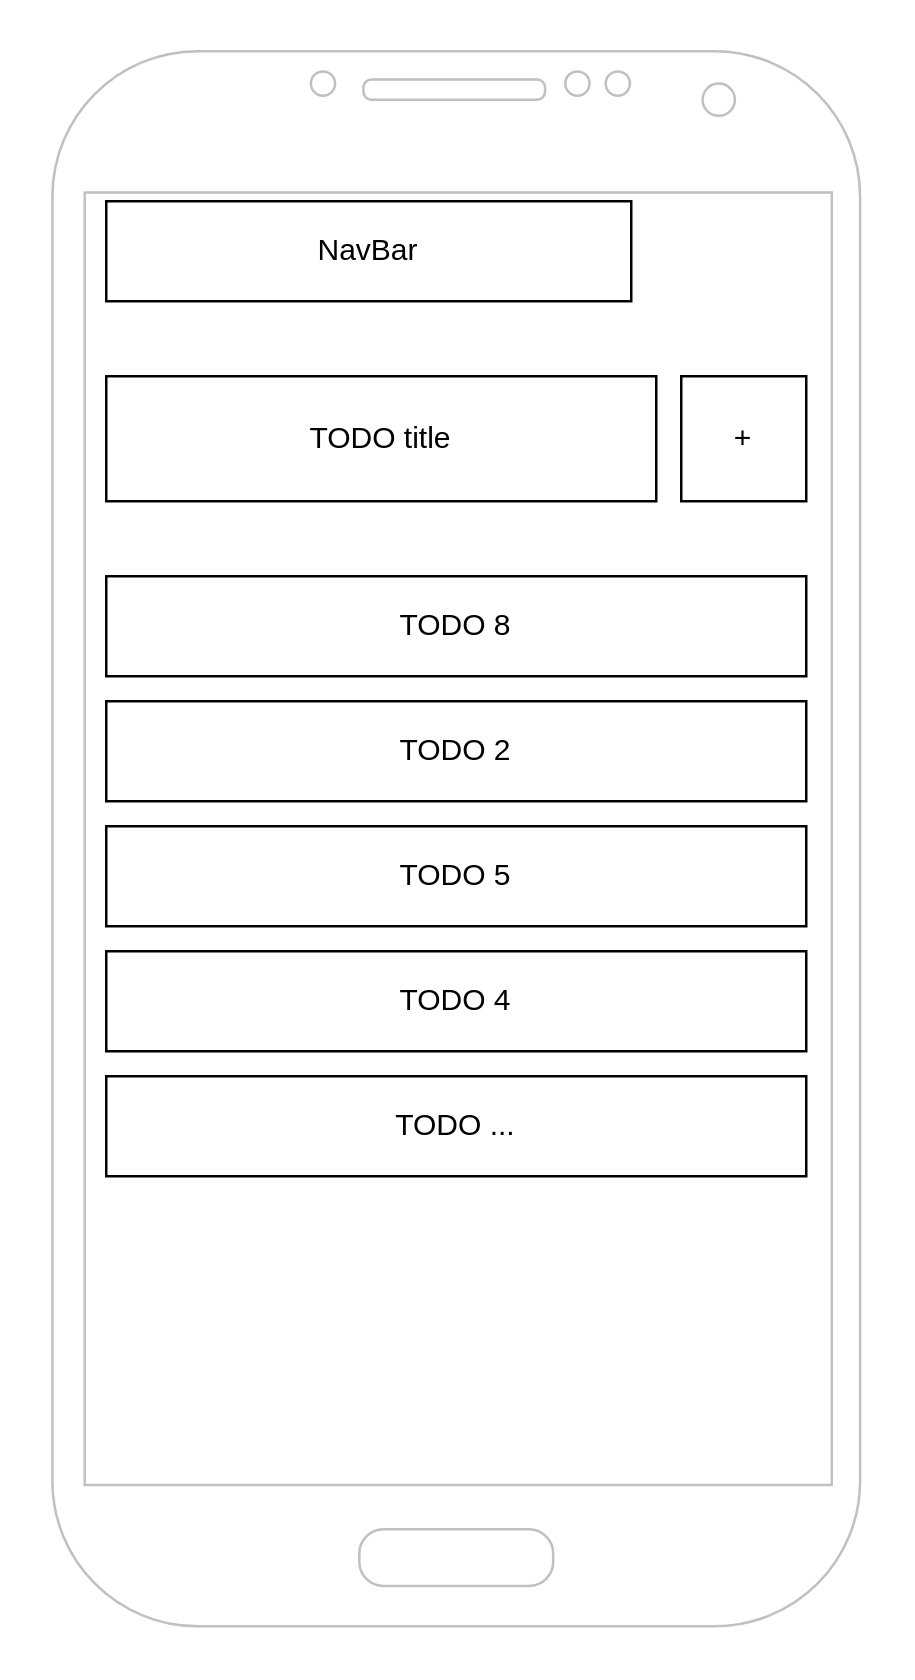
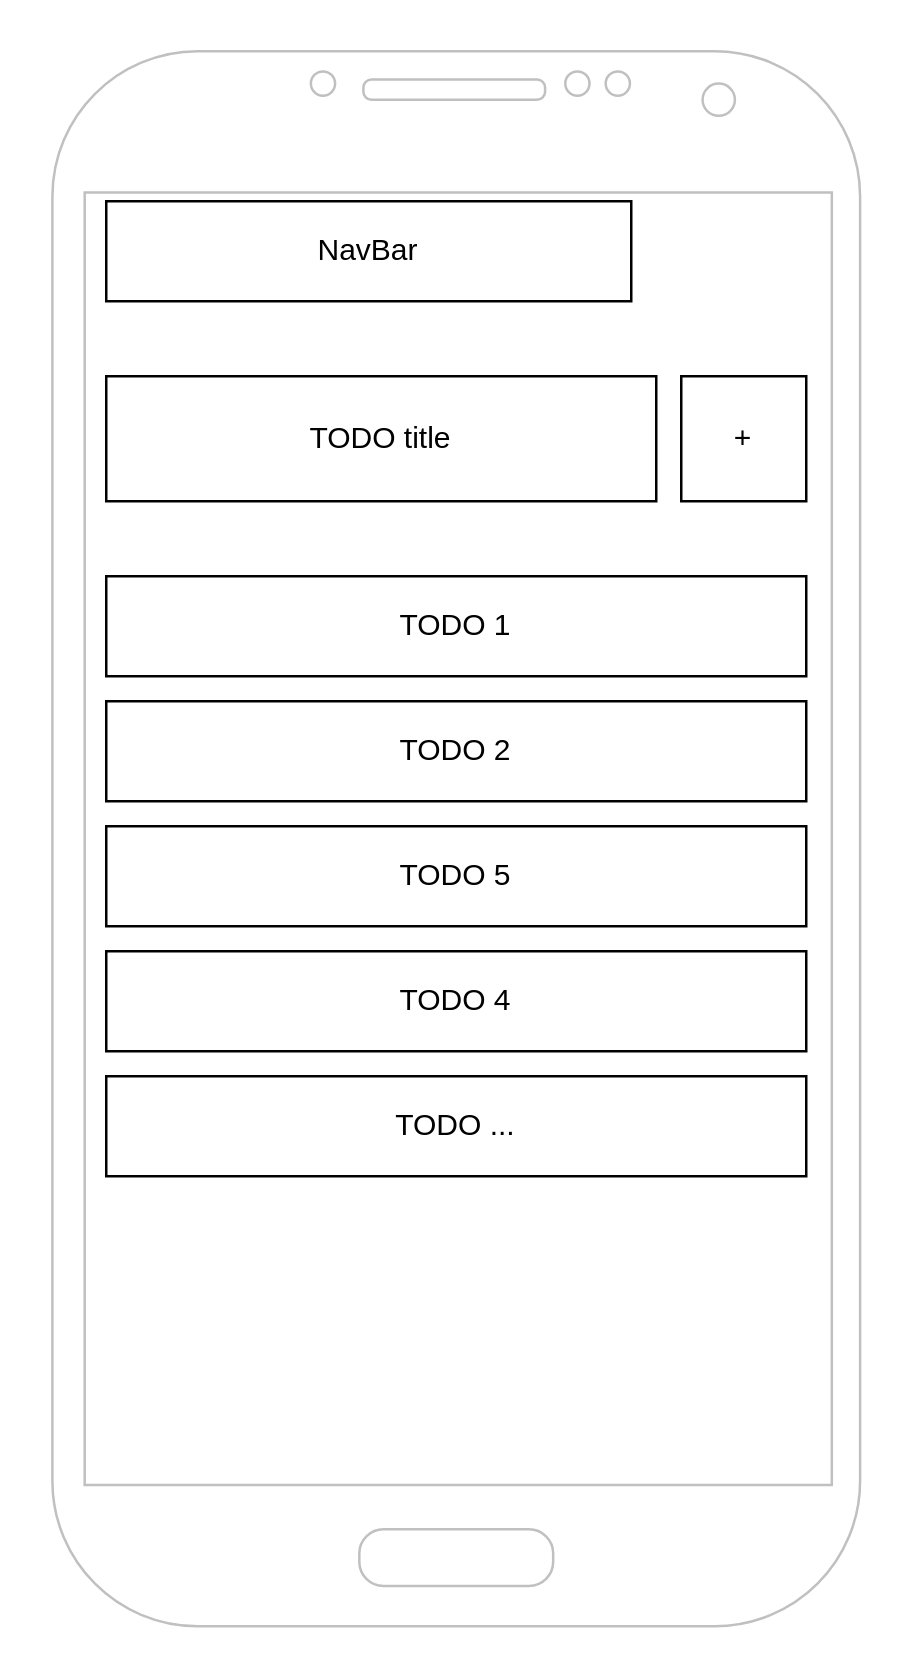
(456, 626) -> (456, 626)
